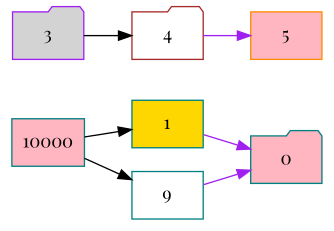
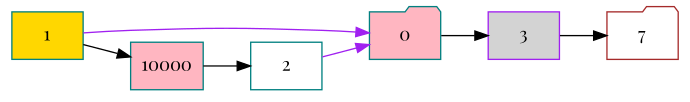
(48, 36) -> (524, 36)
(168, 36) -> (643, 36)
(286, 36) -> none
none -> (458, 36)
(101, 134) -> (100, 49)
(168, 195) -> (286, 66)
